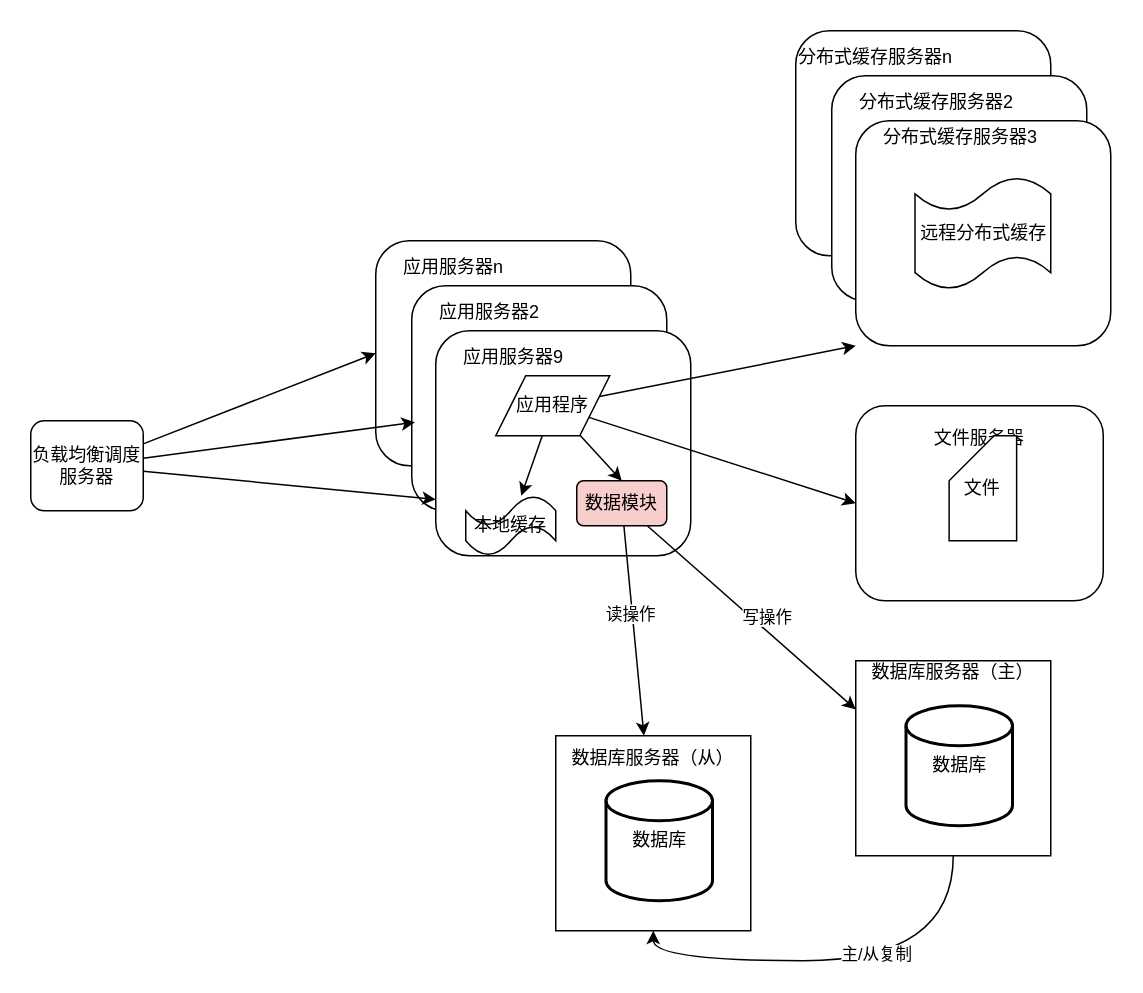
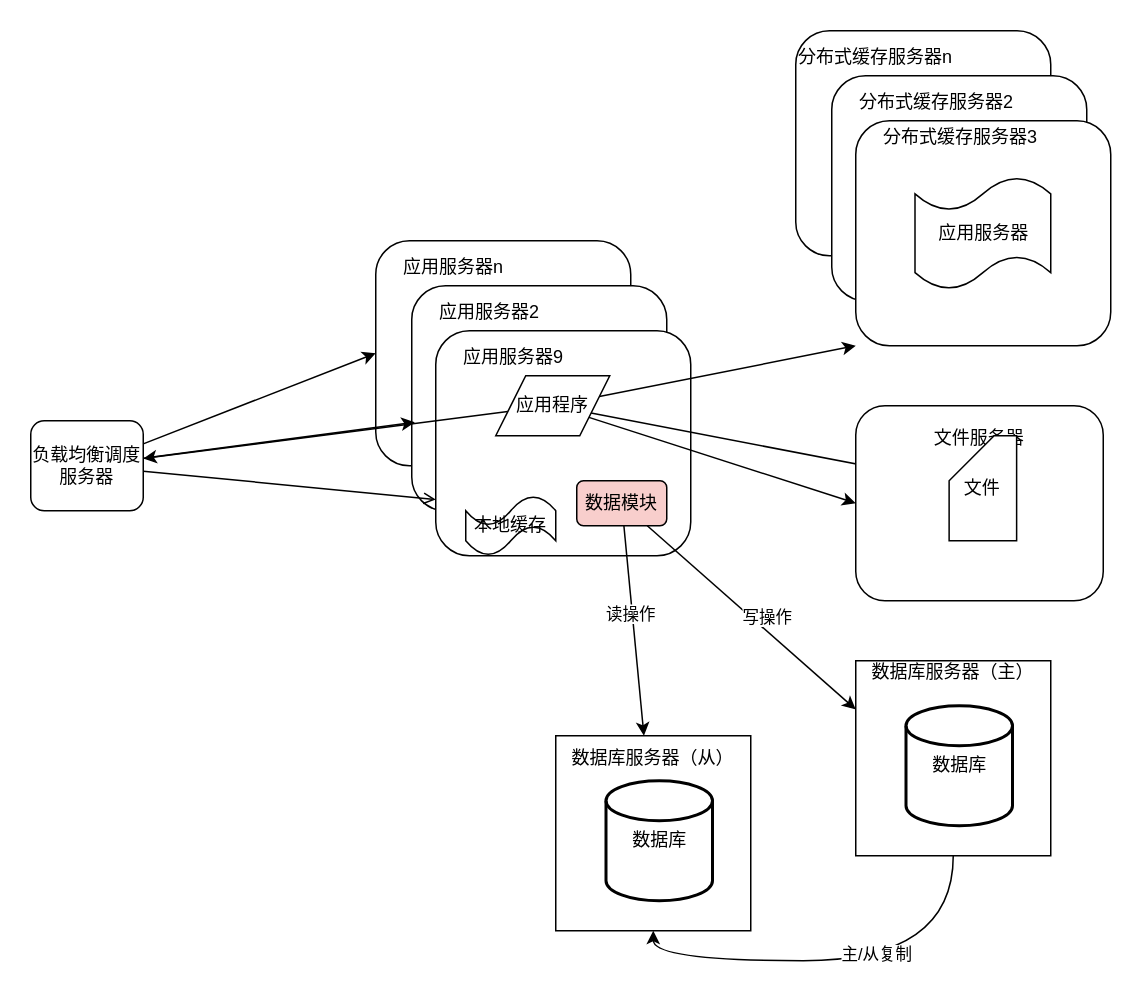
(984, 233) -> (984, 233)
(598, 455) -> (724, 439)
(533, 461) -> (459, 418)
(424, 498) -> (426, 499)
